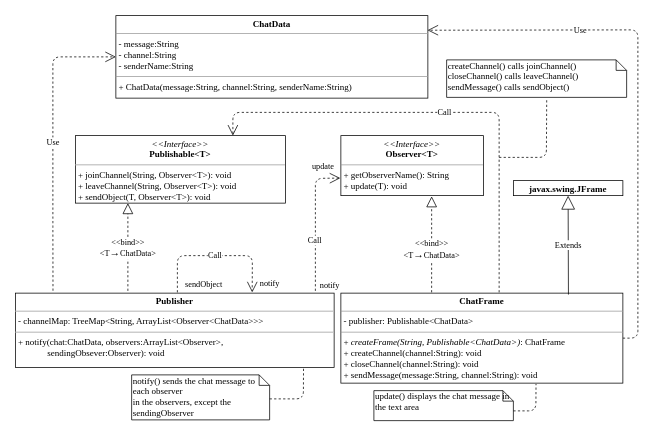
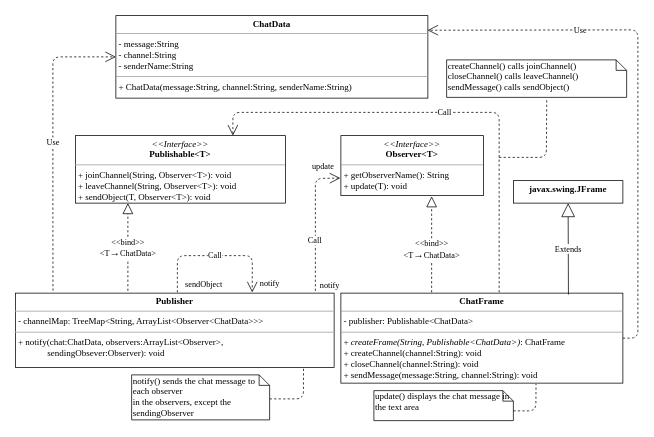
(568, 188) -> (568, 192)
